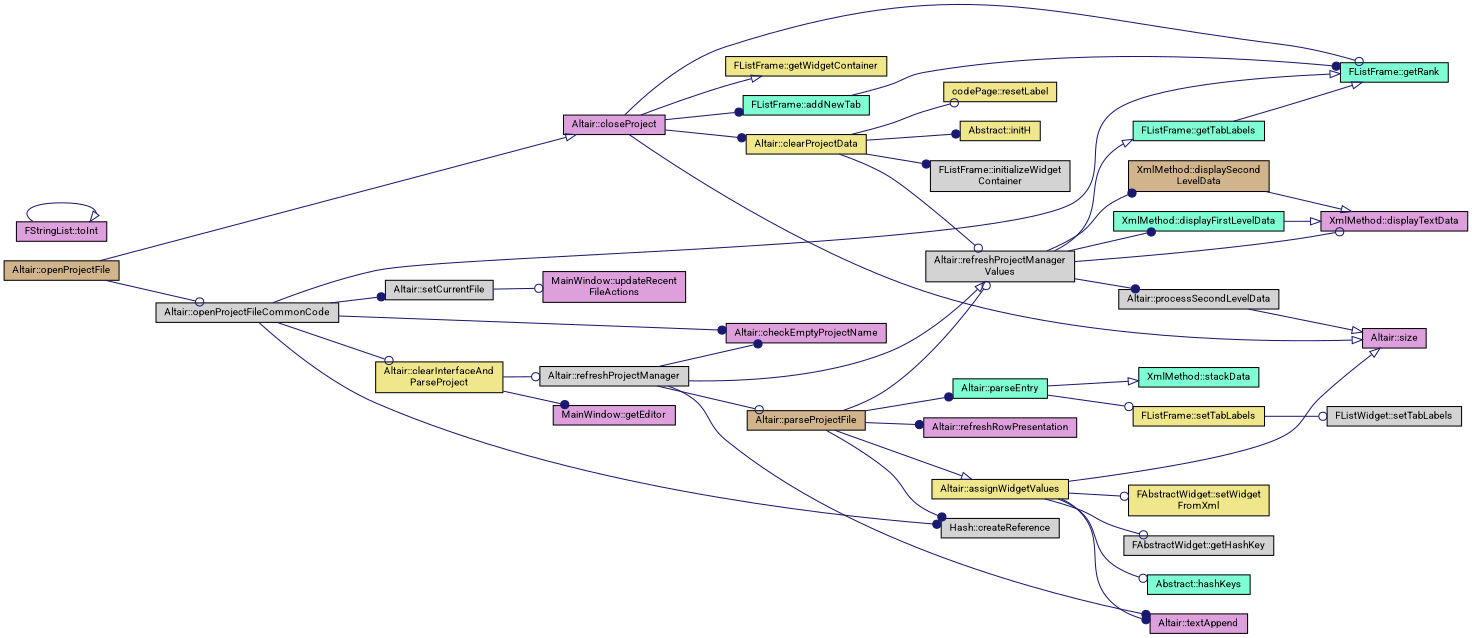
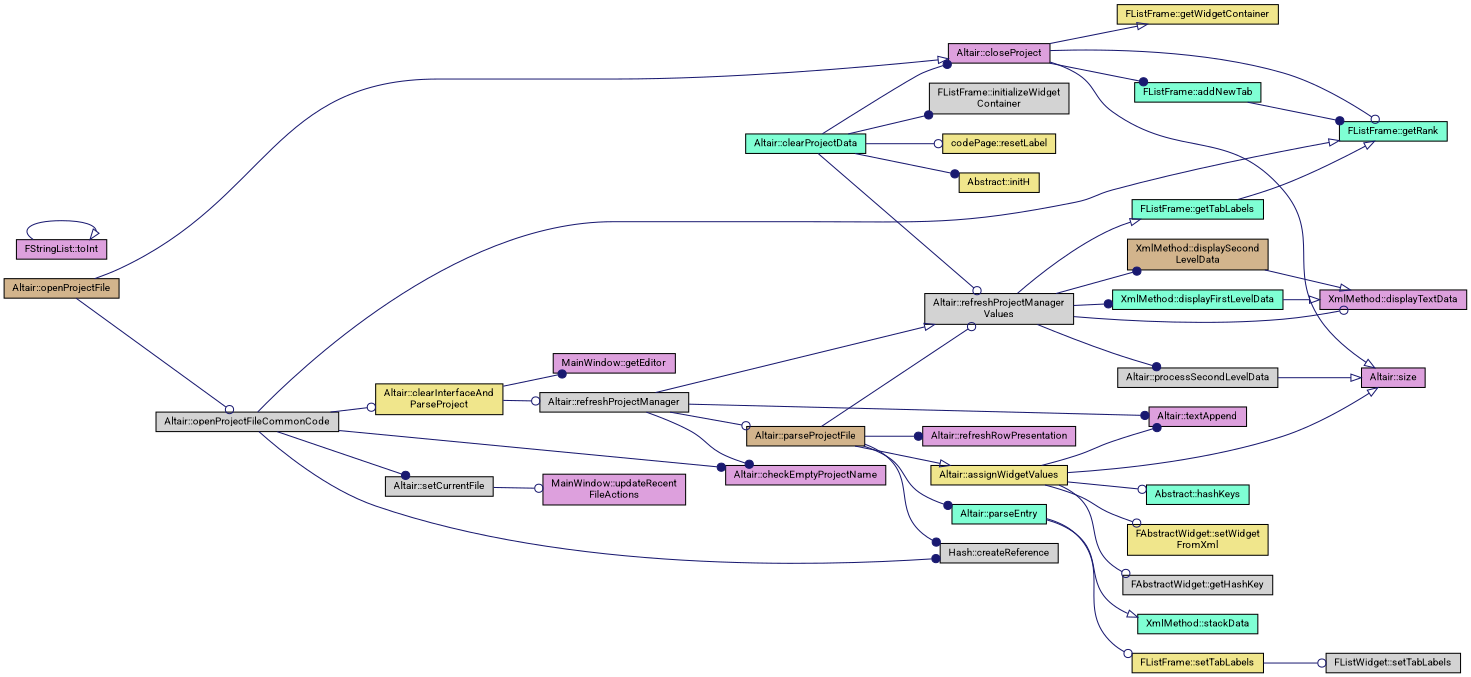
(701, 134) -> (881, 97)
(806, 144) -> (806, 144)
